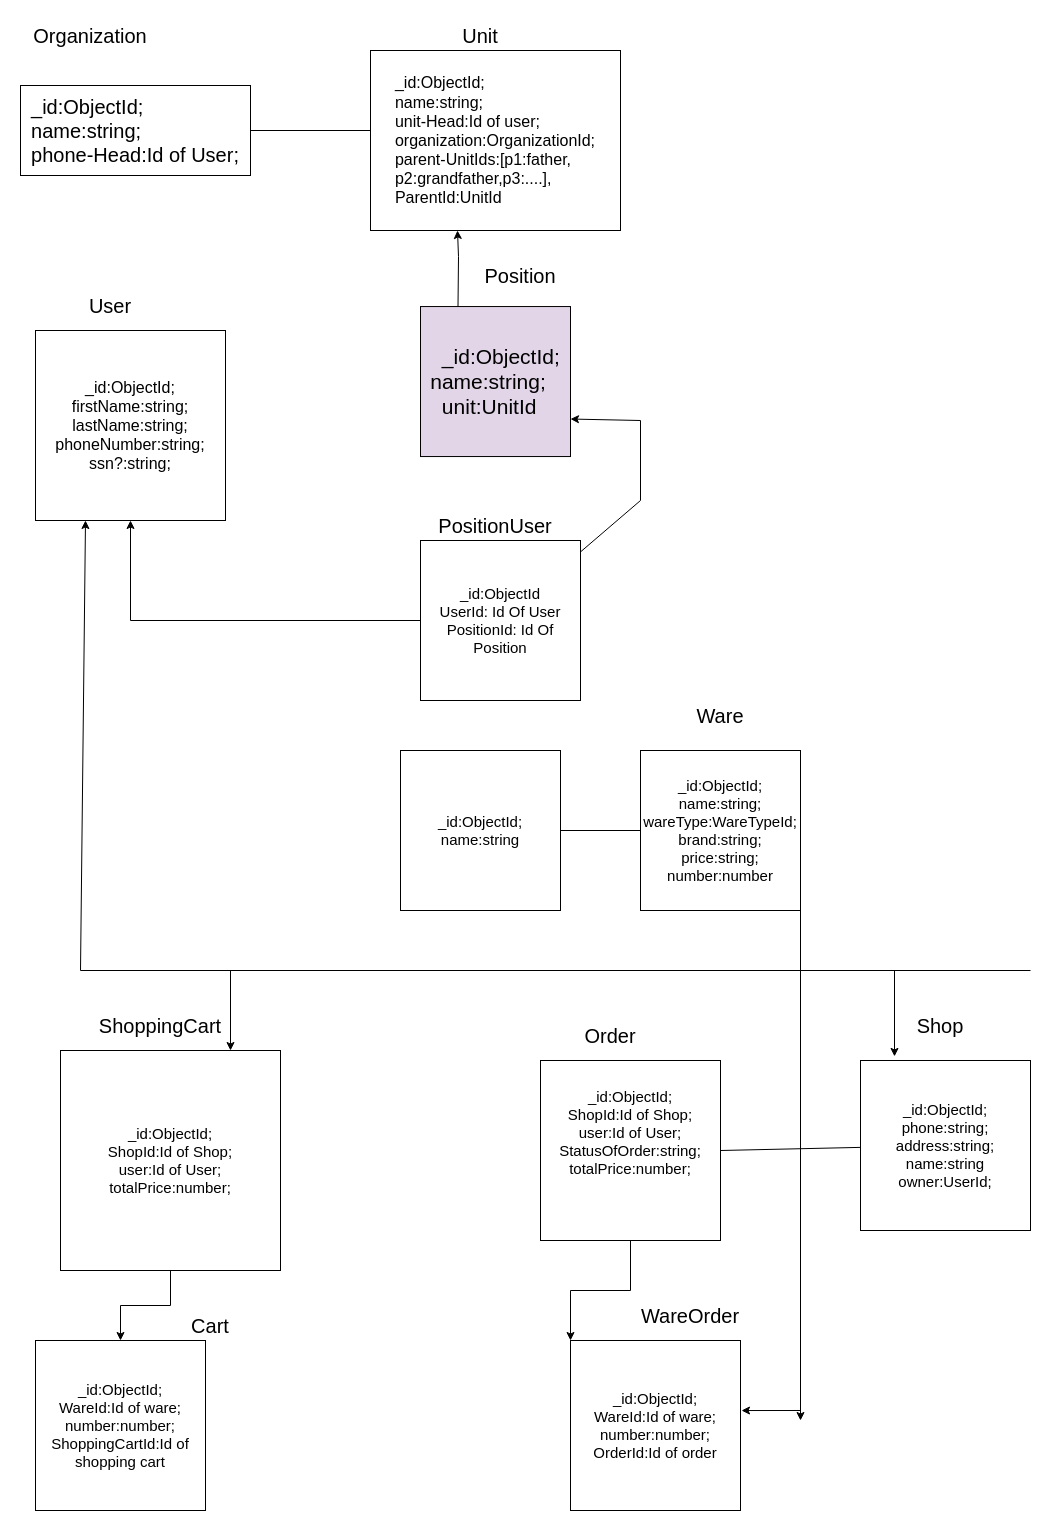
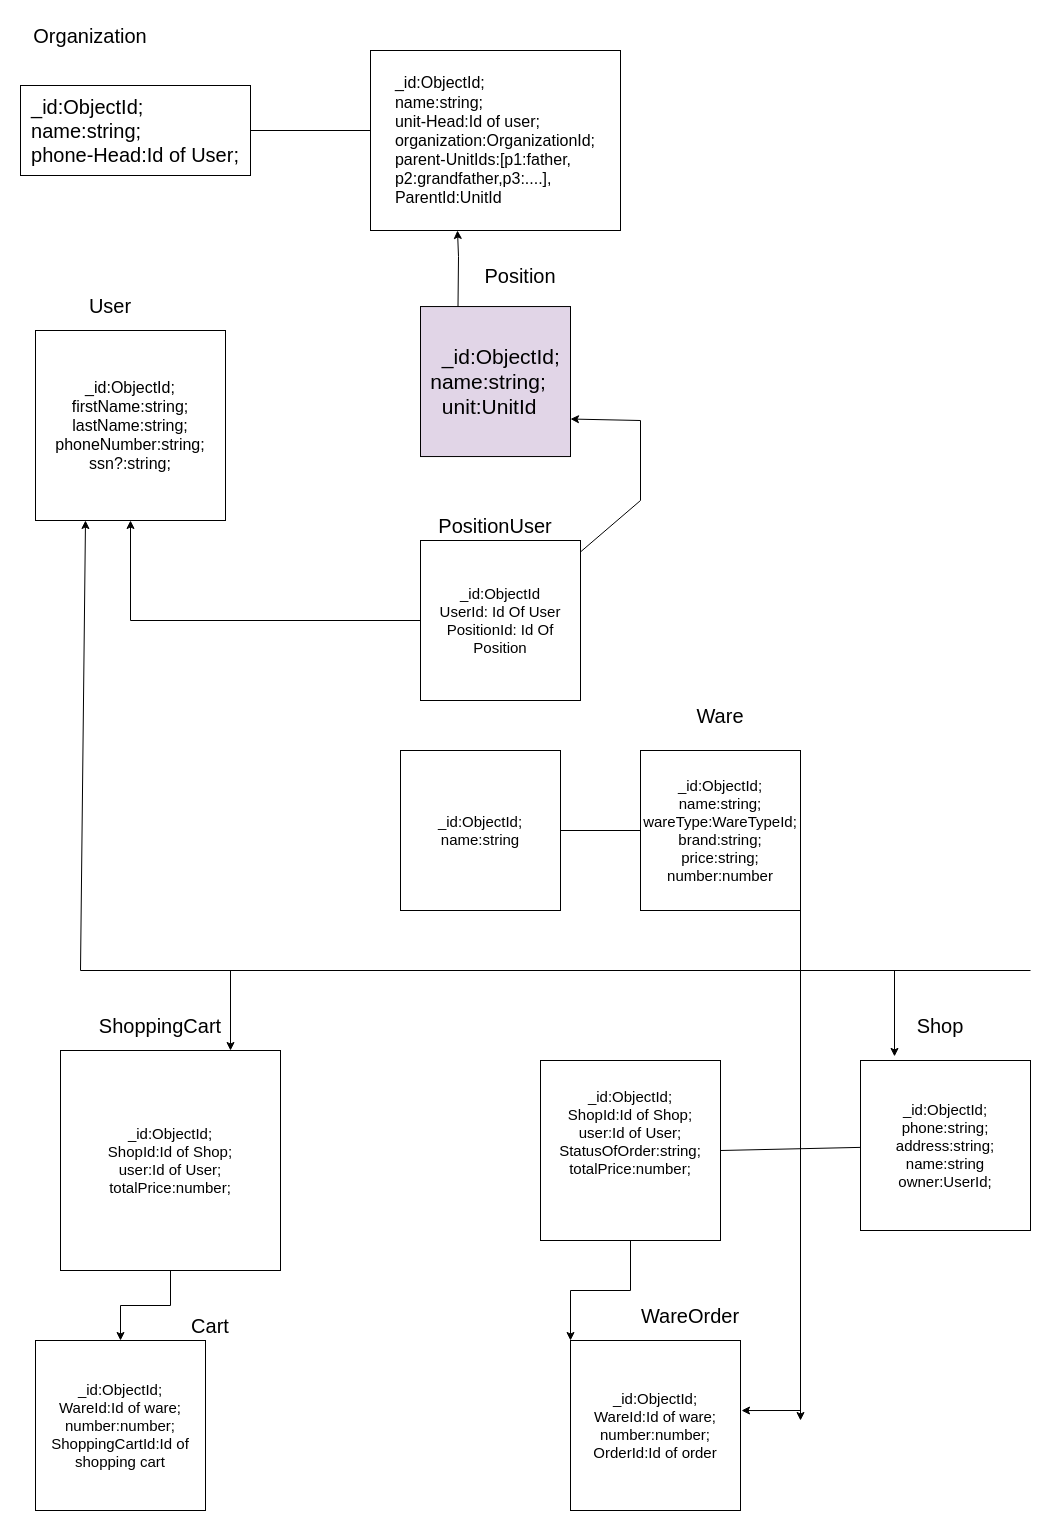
(481, 36) -> none
(611, 1036) -> none
